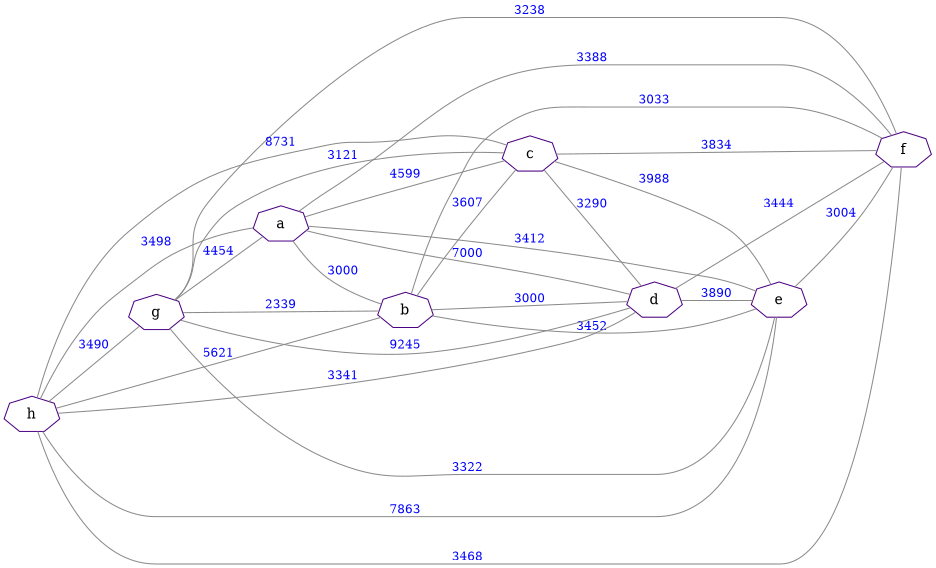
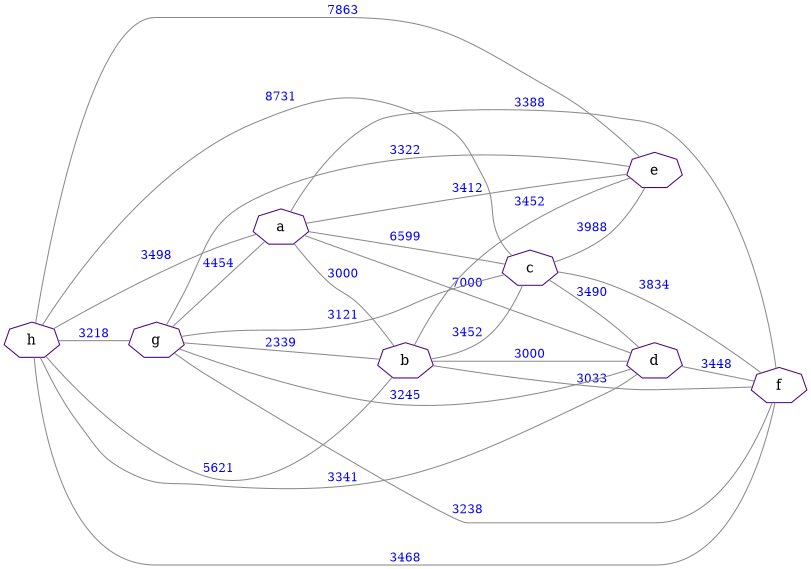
(405, 174) -> (405, 237)
(468, 203) -> (468, 333)
(592, 204) -> (592, 293)
(779, 204) -> (717, 365)
(849, 231) -> none
(717, 301) -> none
(94, 345) -> (94, 334)
(405, 345) -> (405, 396)
